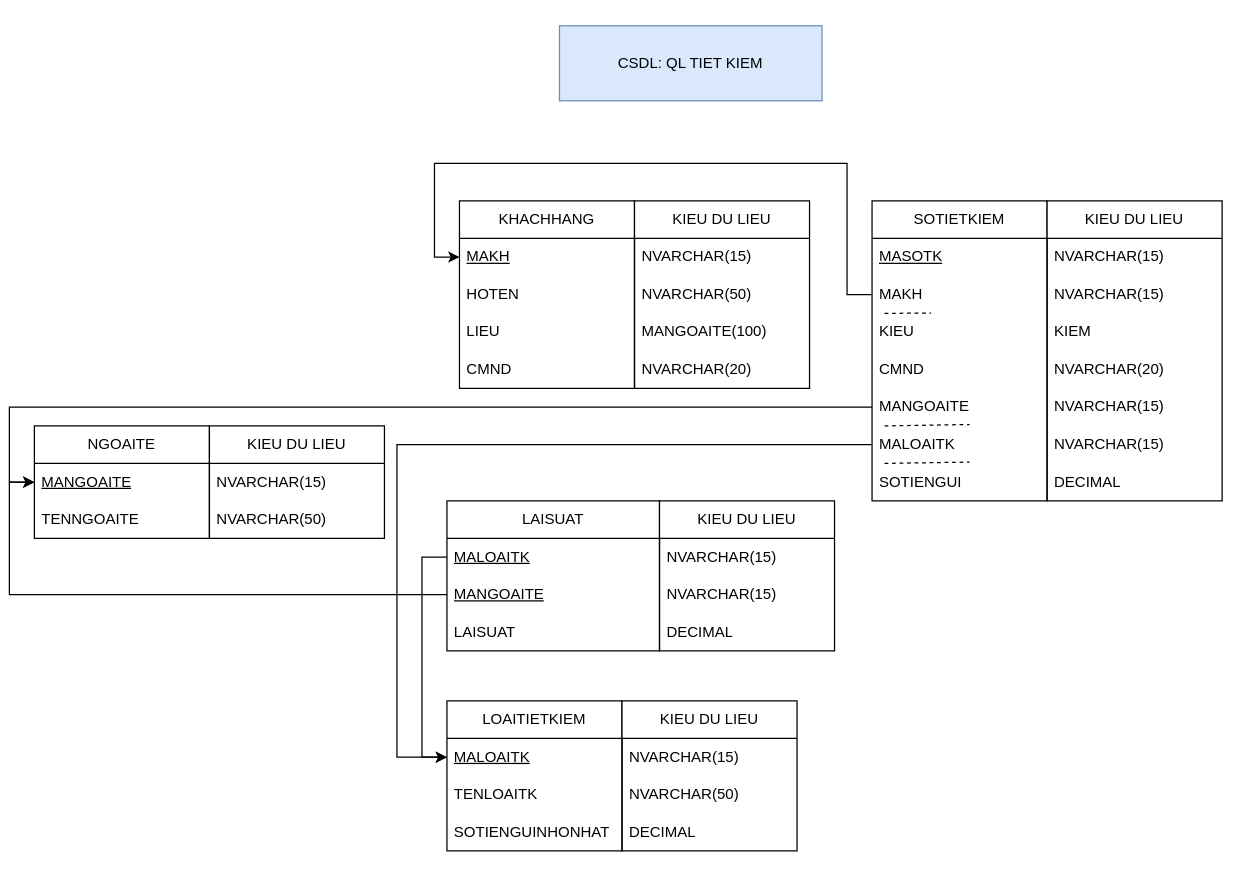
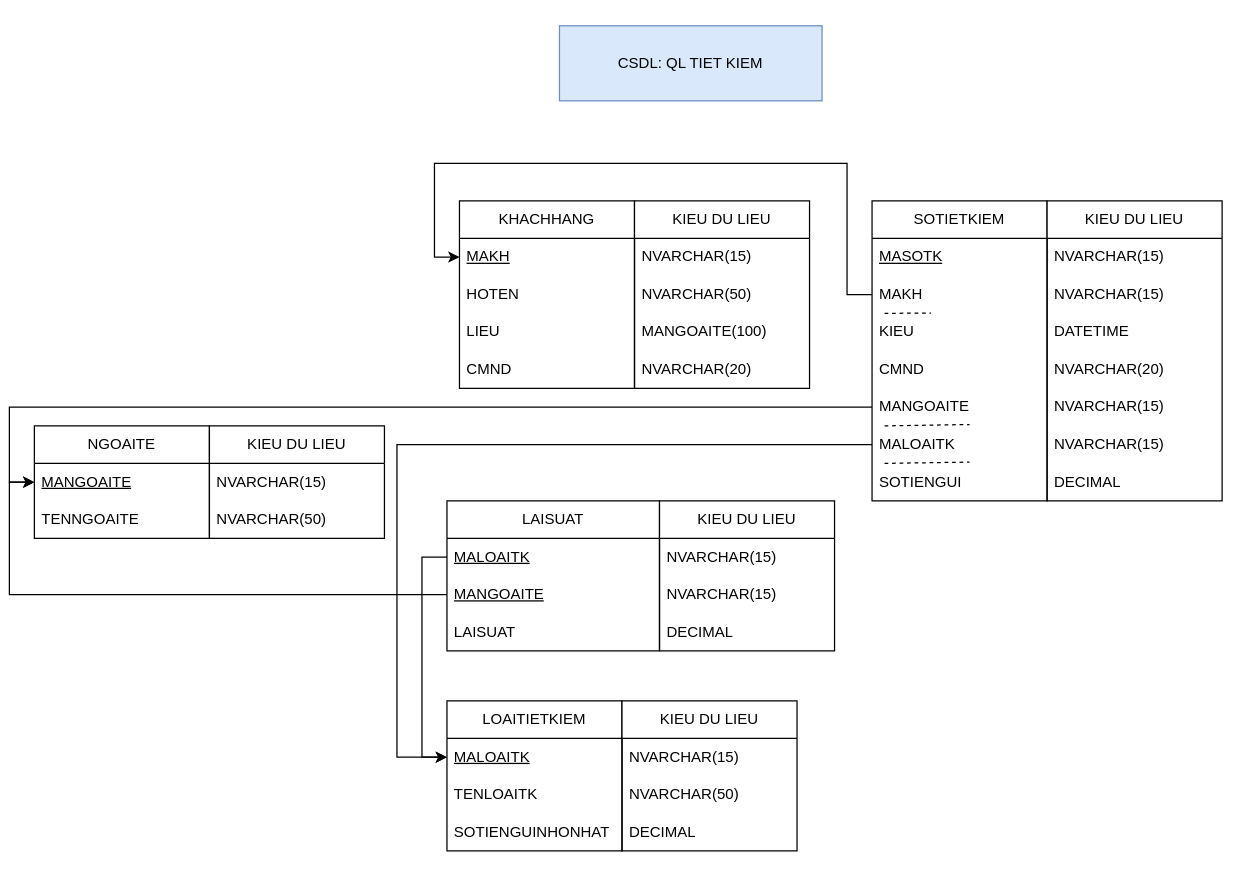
(1071, 332) -> (1088, 332)
